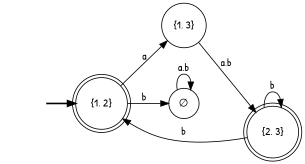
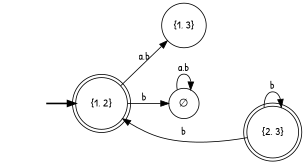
(145, 57) -> (145, 57)
(225, 74) -> none
